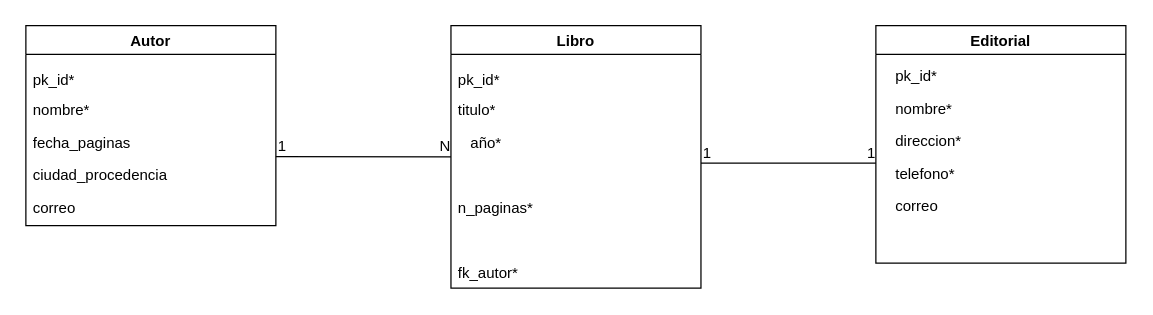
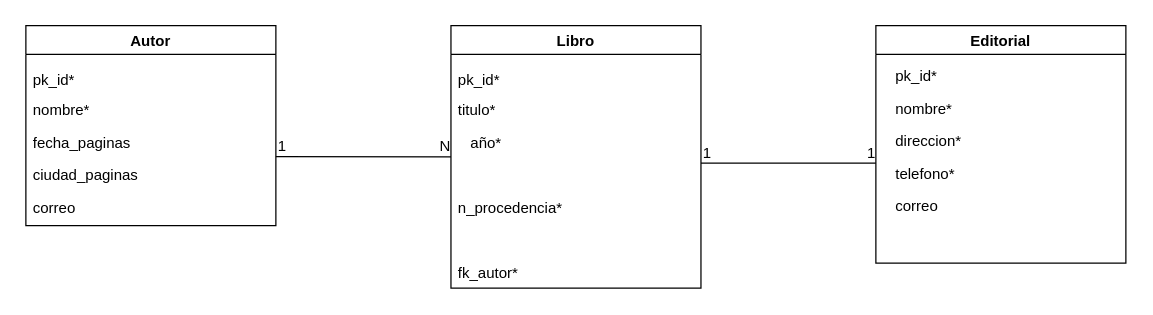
(104, 175) -> (87, 175)
(498, 208) -> (514, 208)
